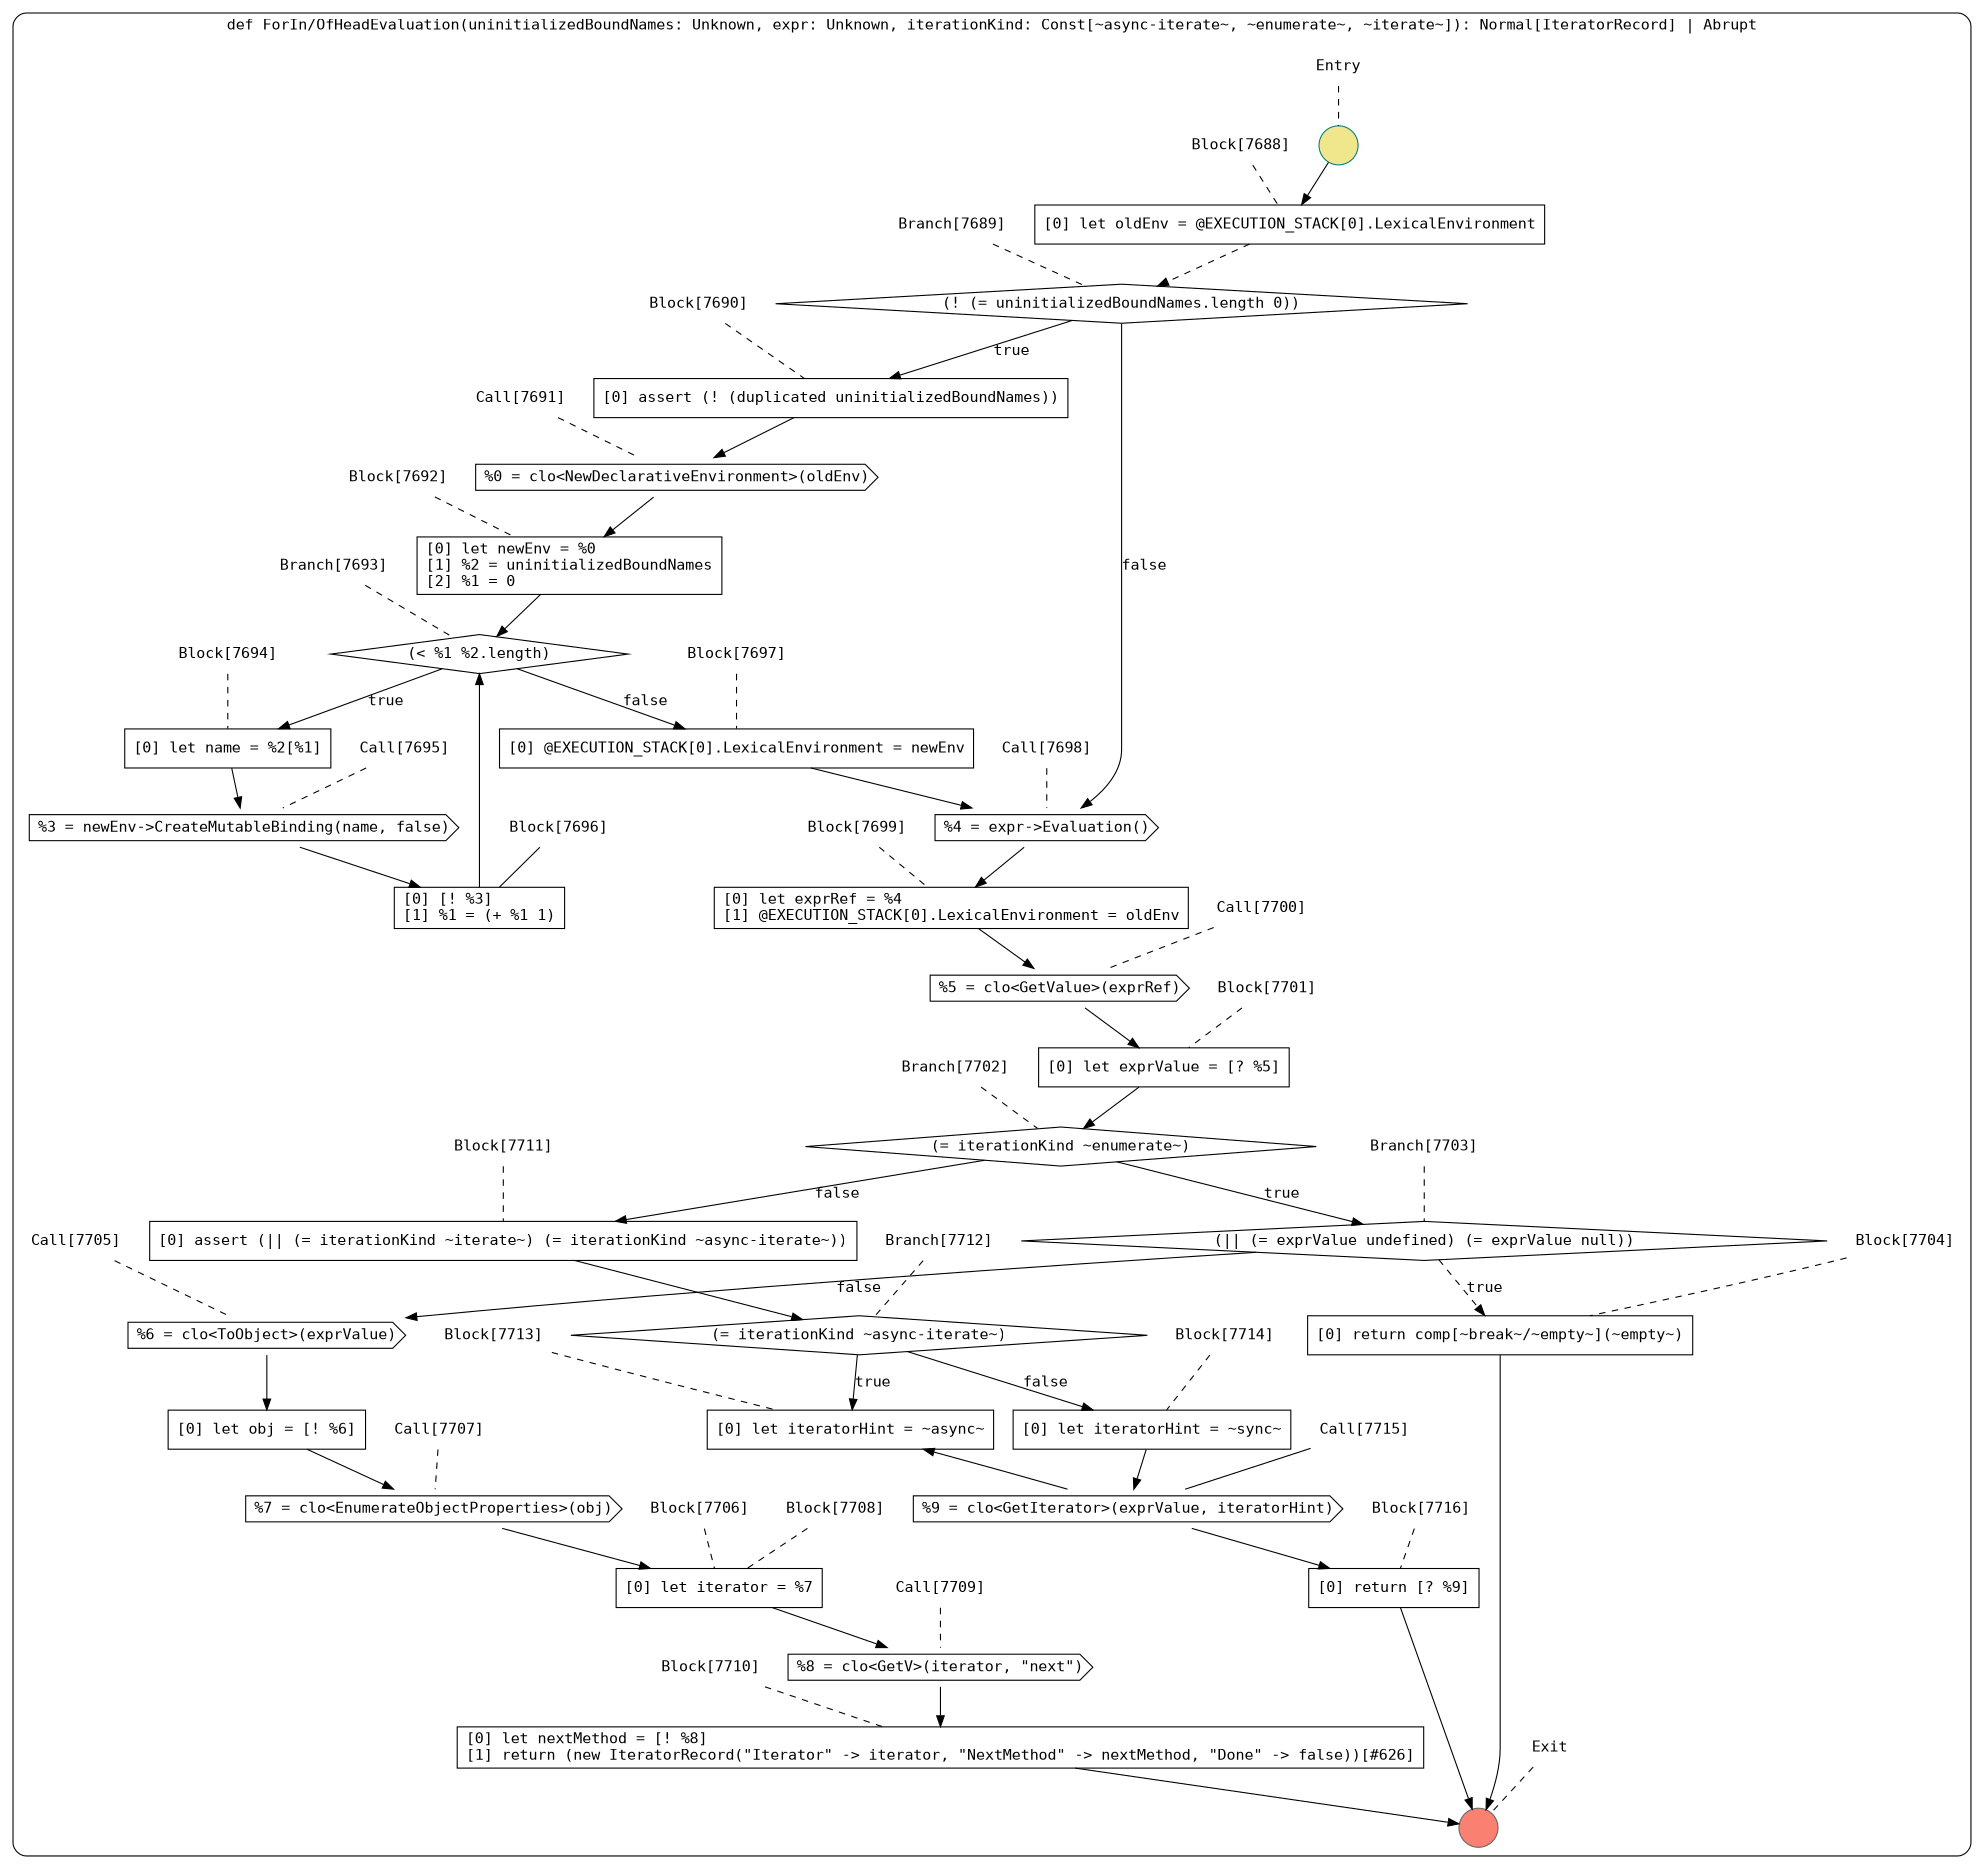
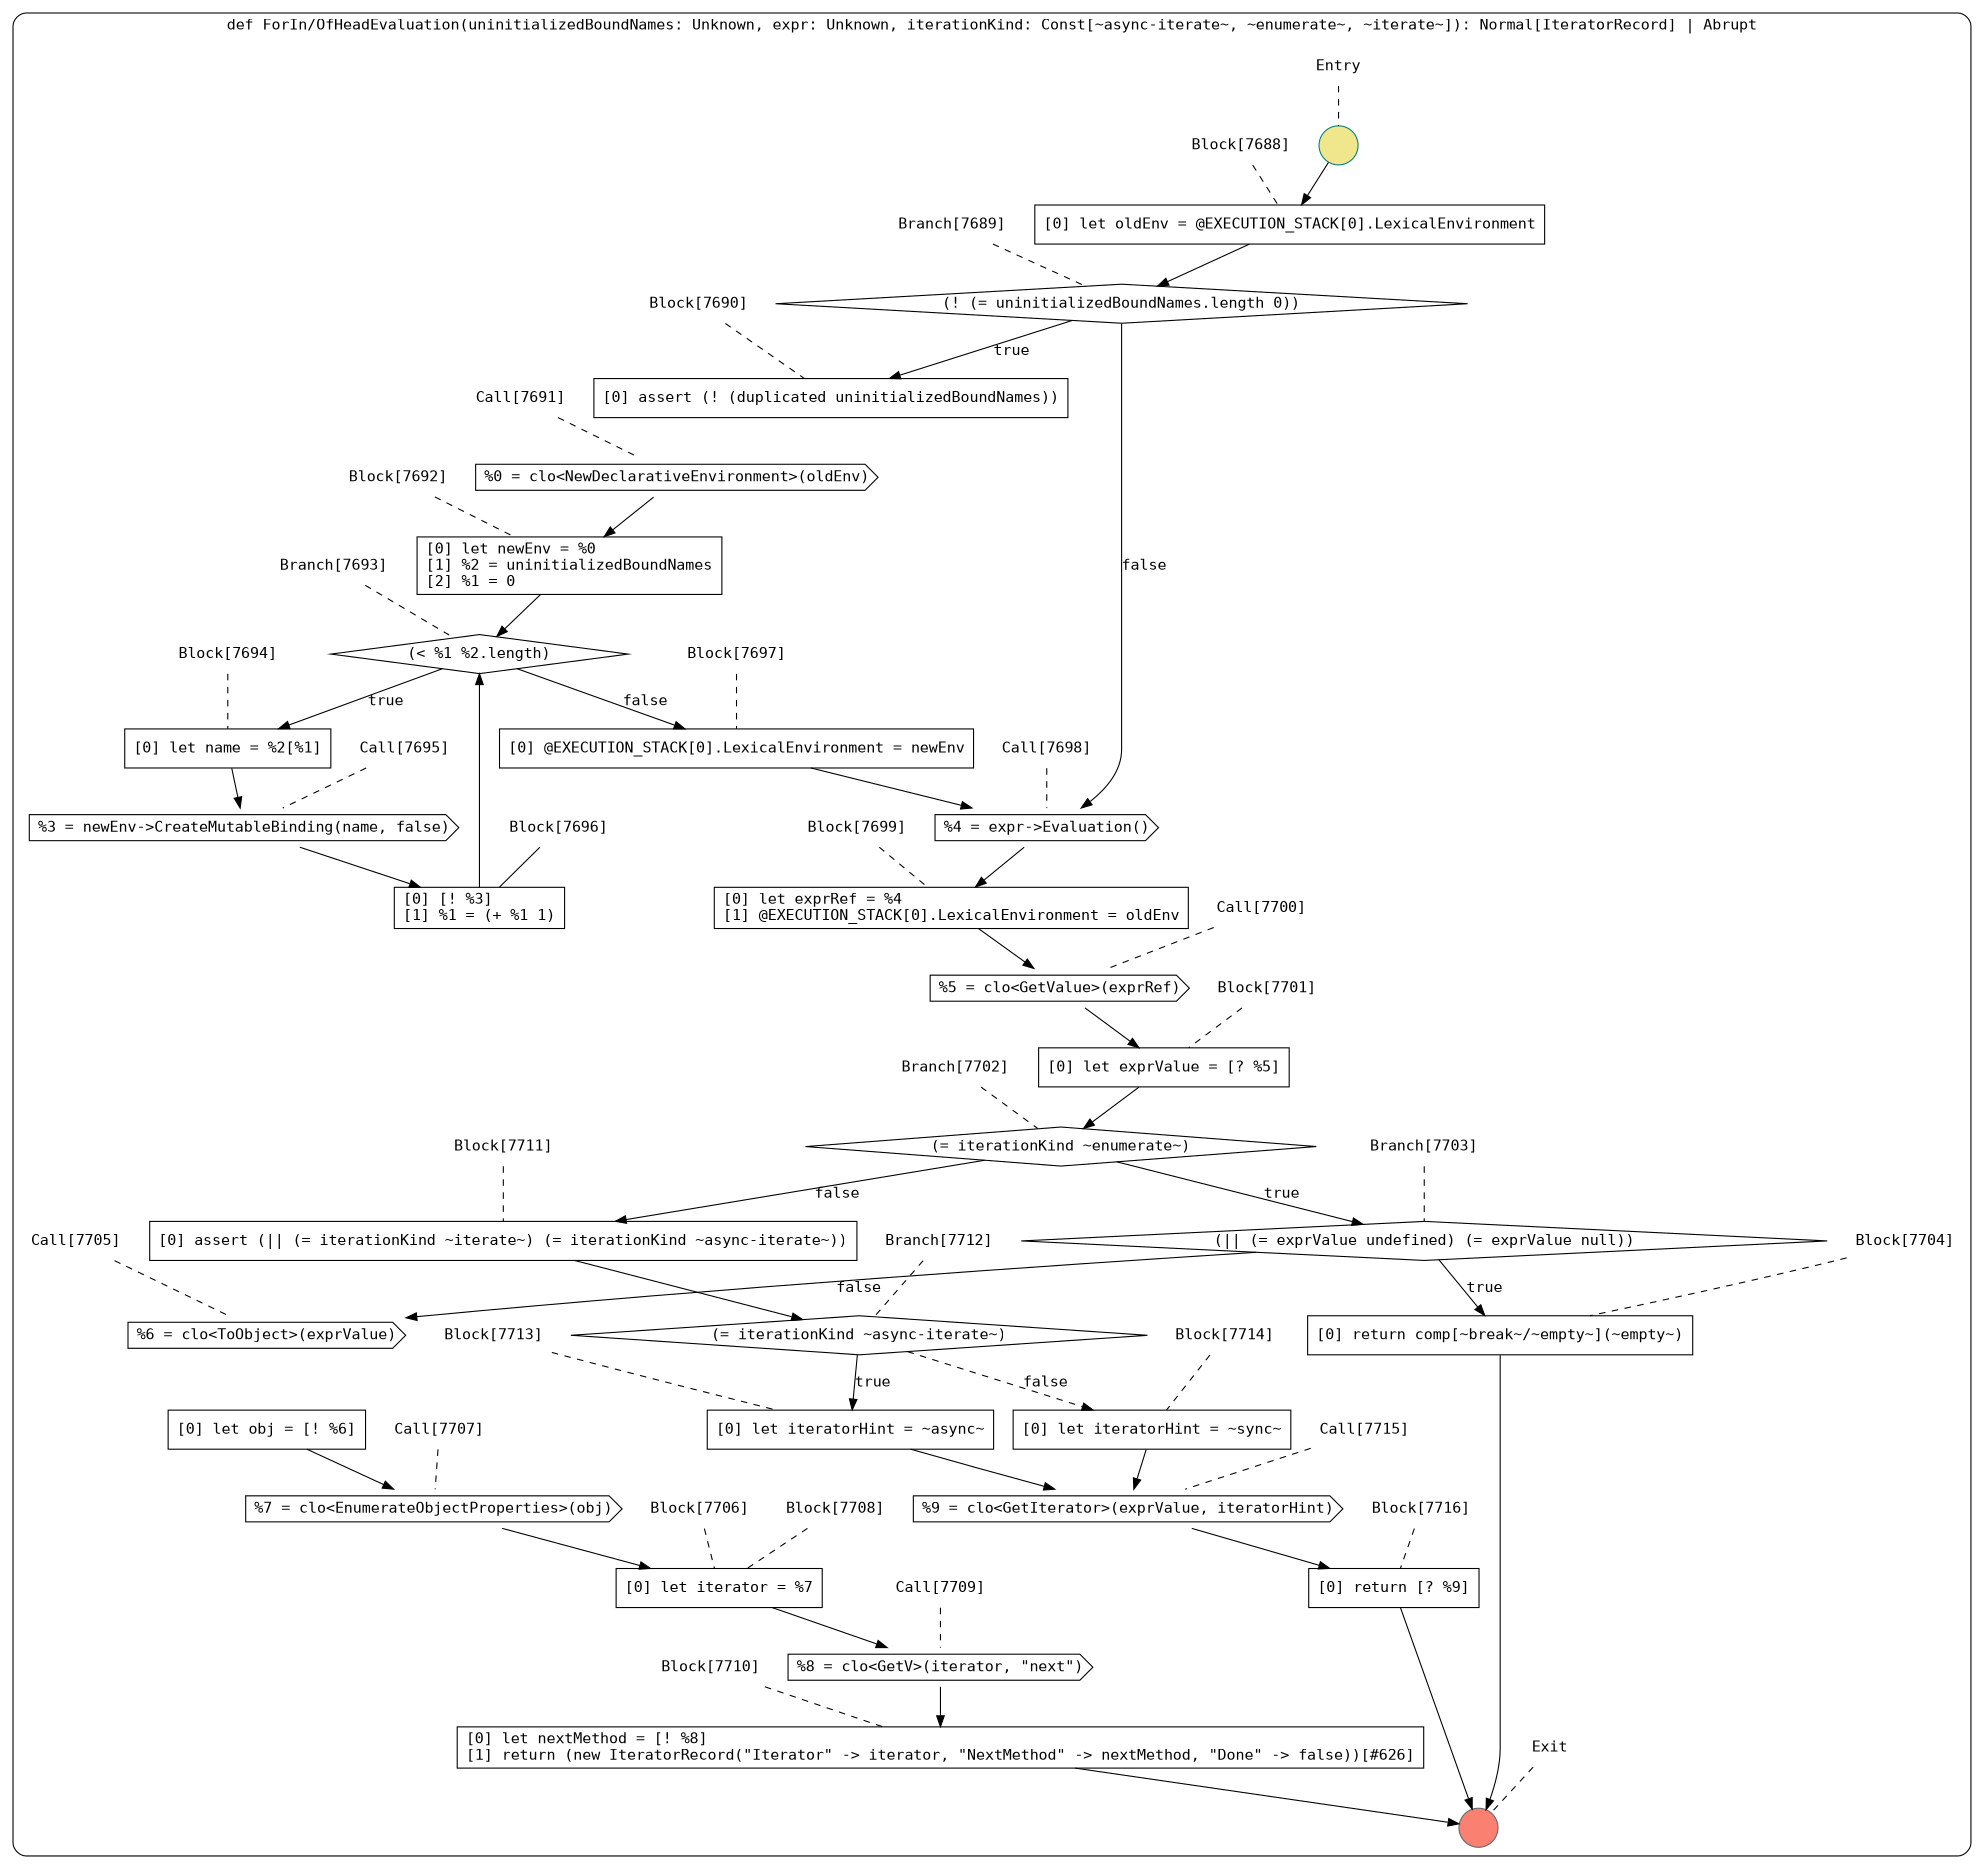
(1208, 263) -> (1208, 263)
(759, 435) -> none
(1458, 1283) -> (1458, 1283)
(267, 1377) -> none
(995, 1379) -> (995, 1379)
(1248, 1469) -> (1248, 1469)
(1001, 1470) -> (977, 1468)
